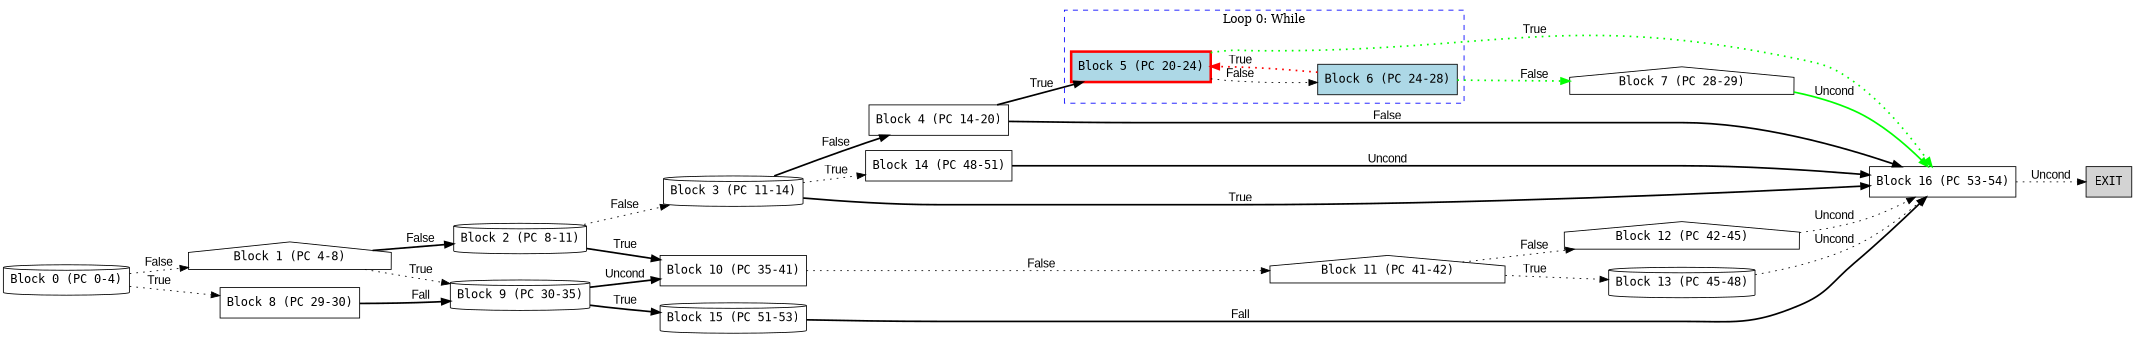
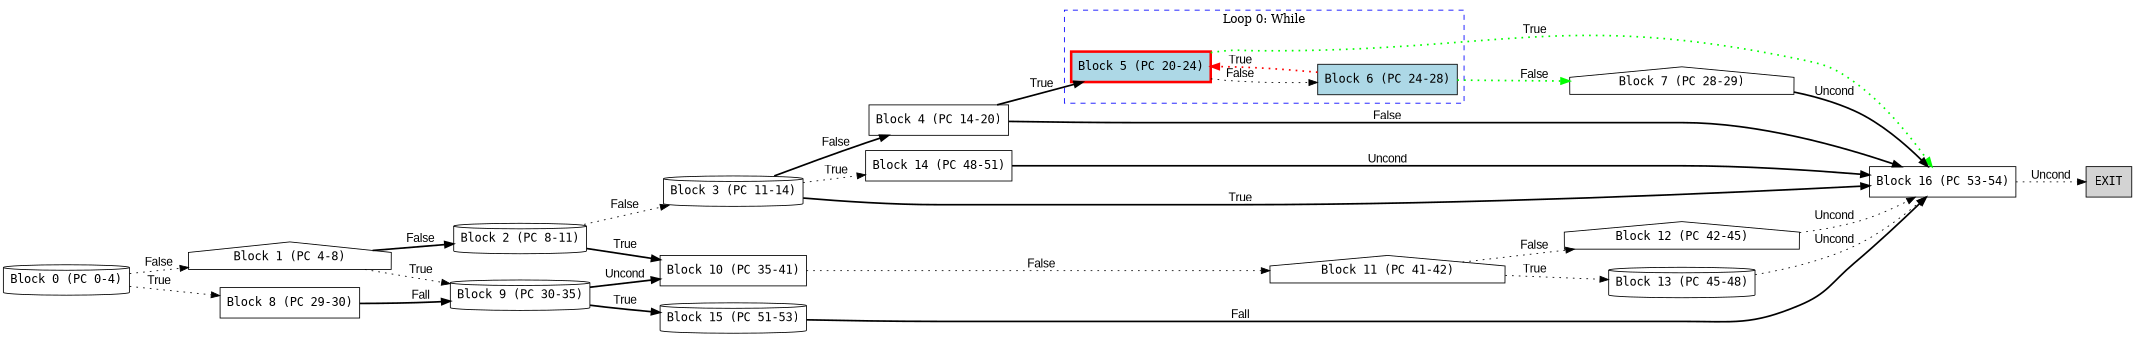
(1864, 115) -> (1864, 115)
